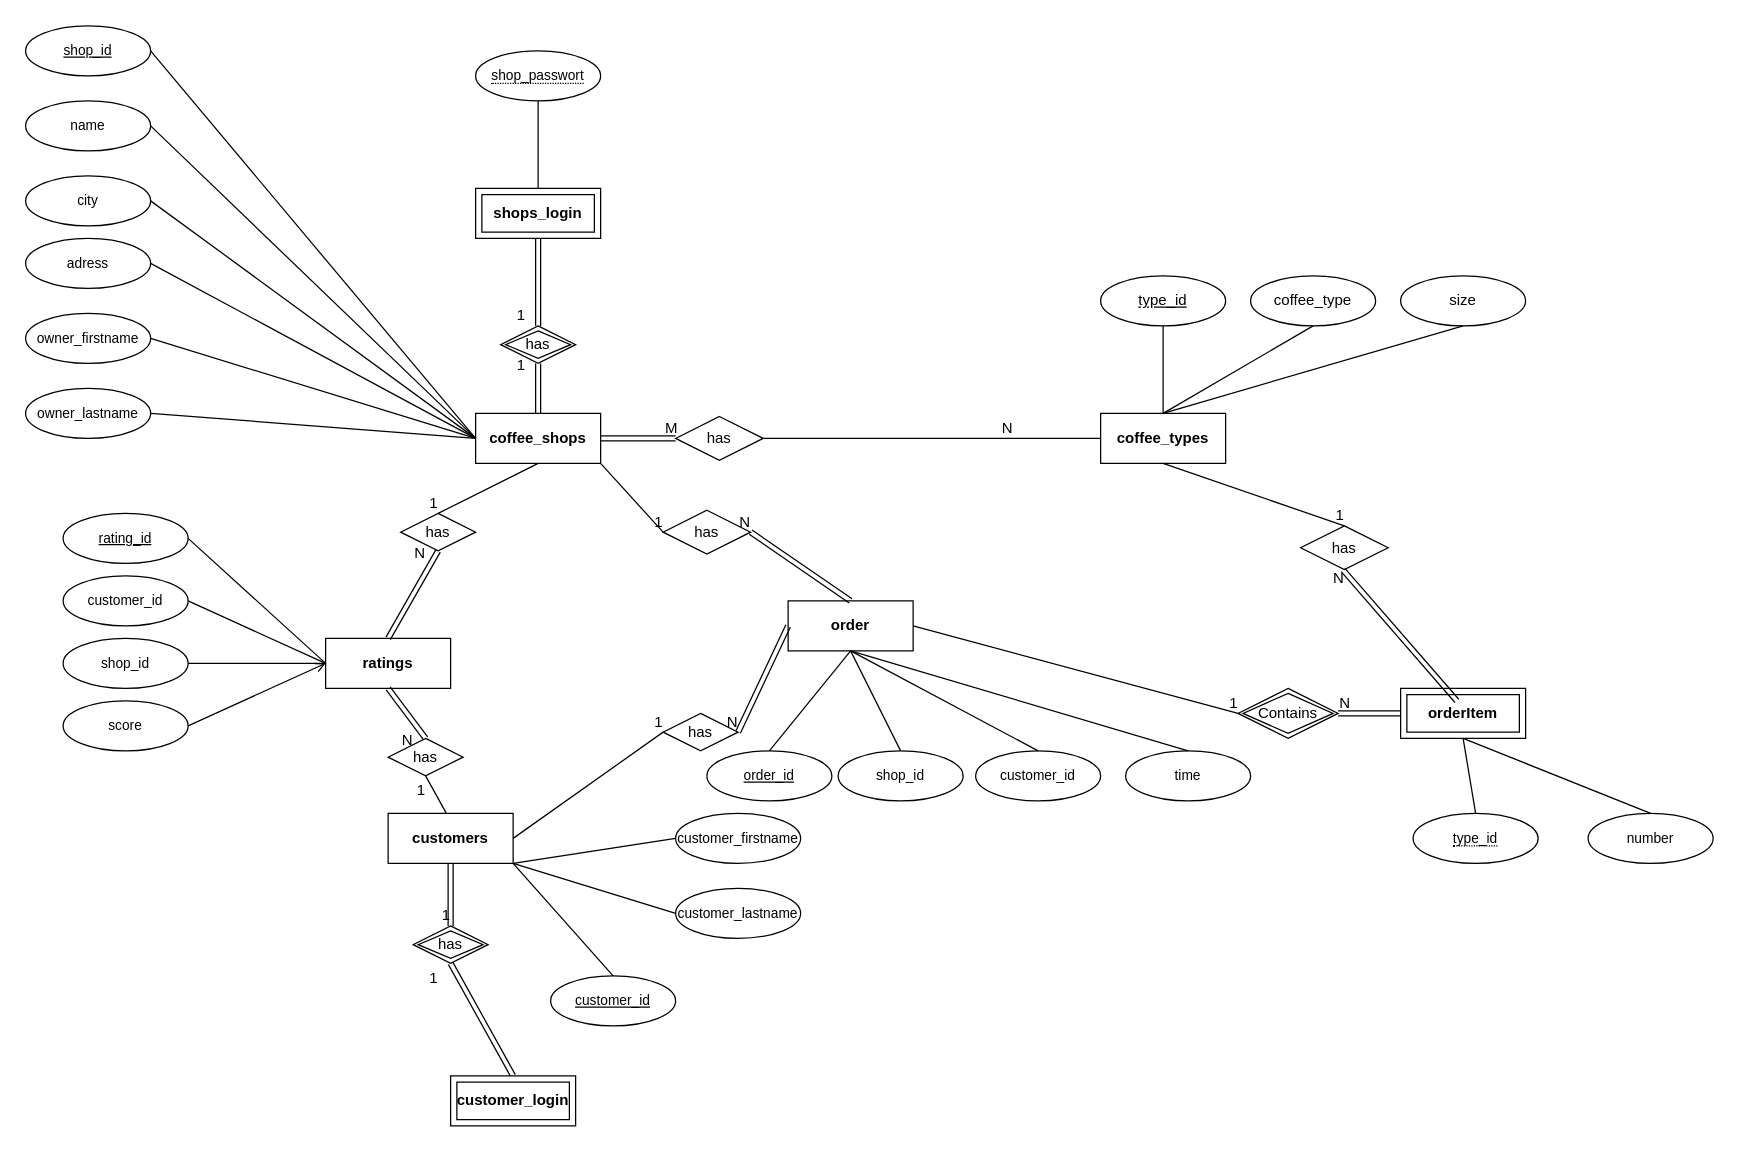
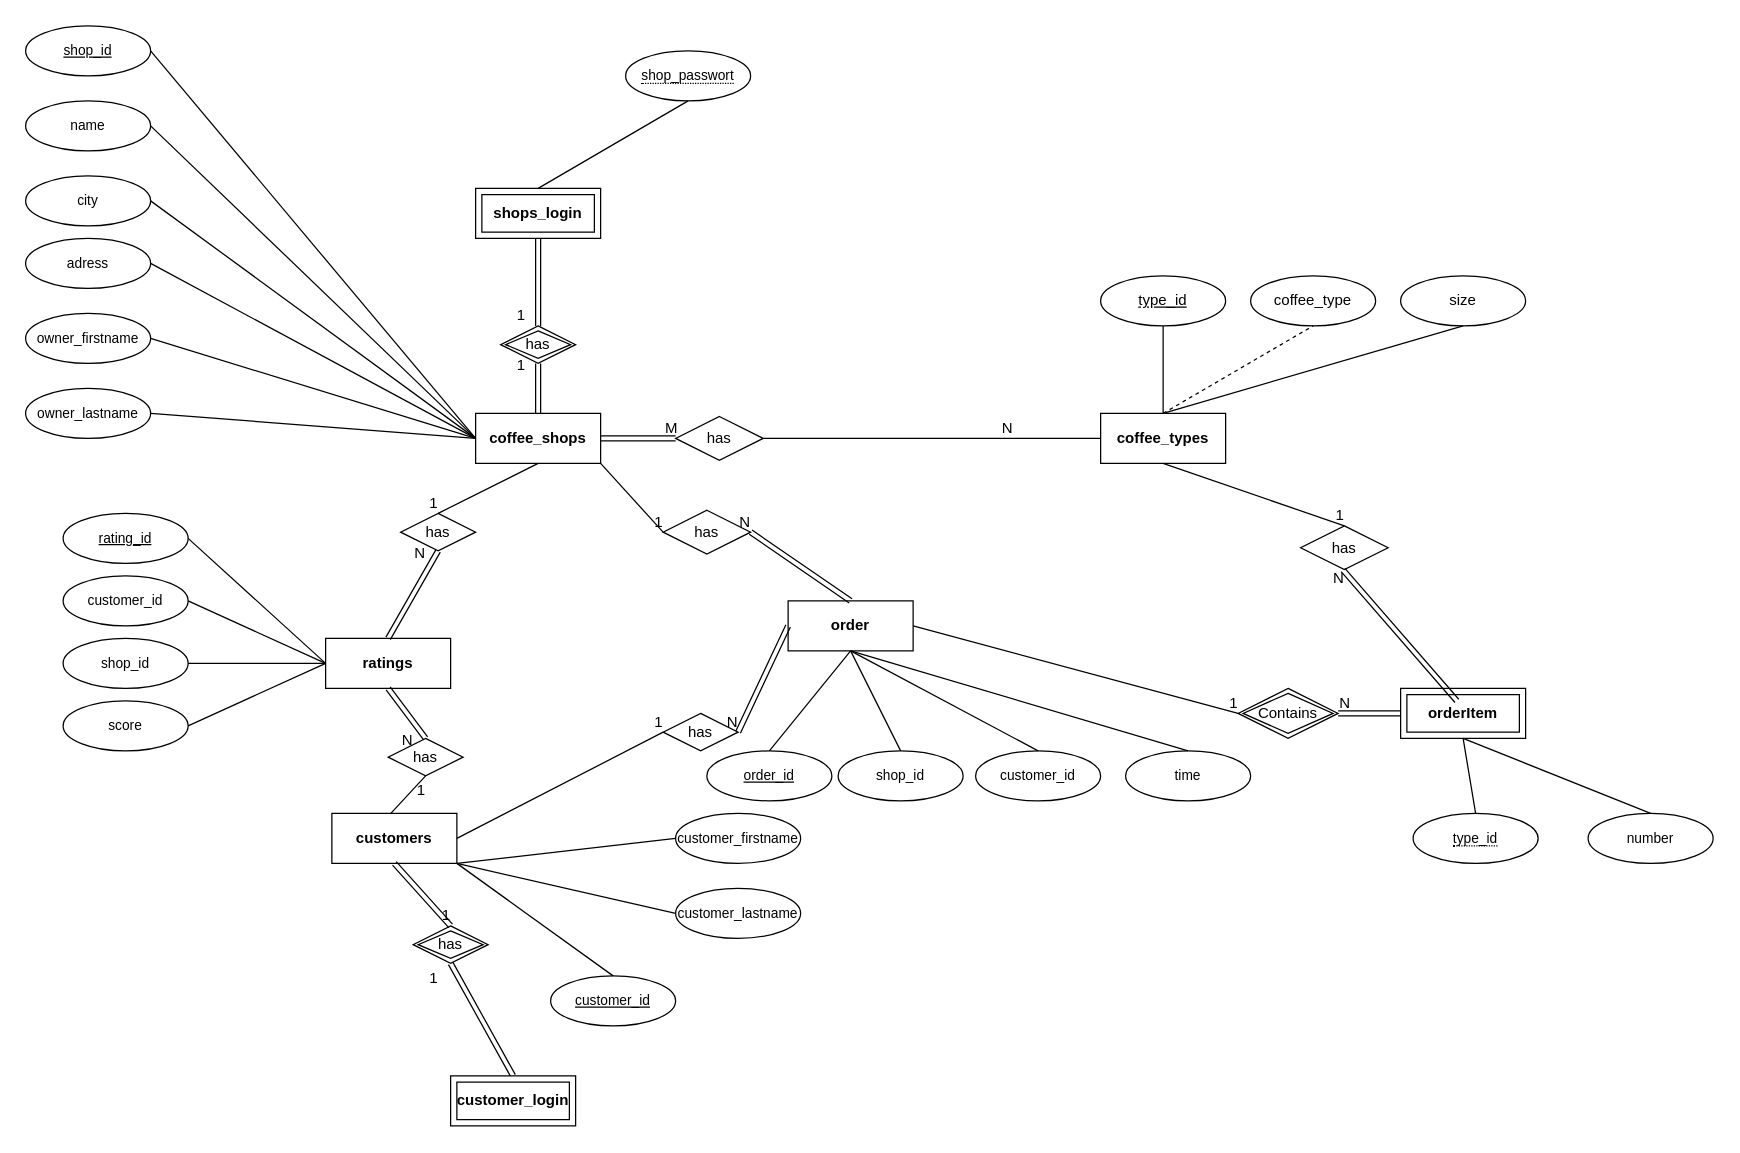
(538, 76) -> (688, 76)
(1240, 368) -> (1240, 368)
(318, 667) -> (317, 667)
(451, 838) -> (394, 838)
